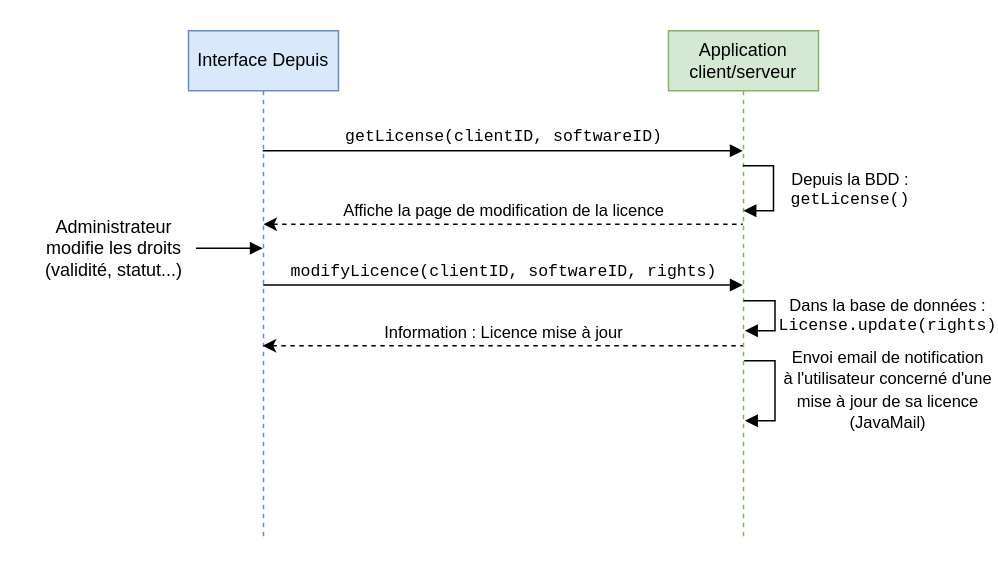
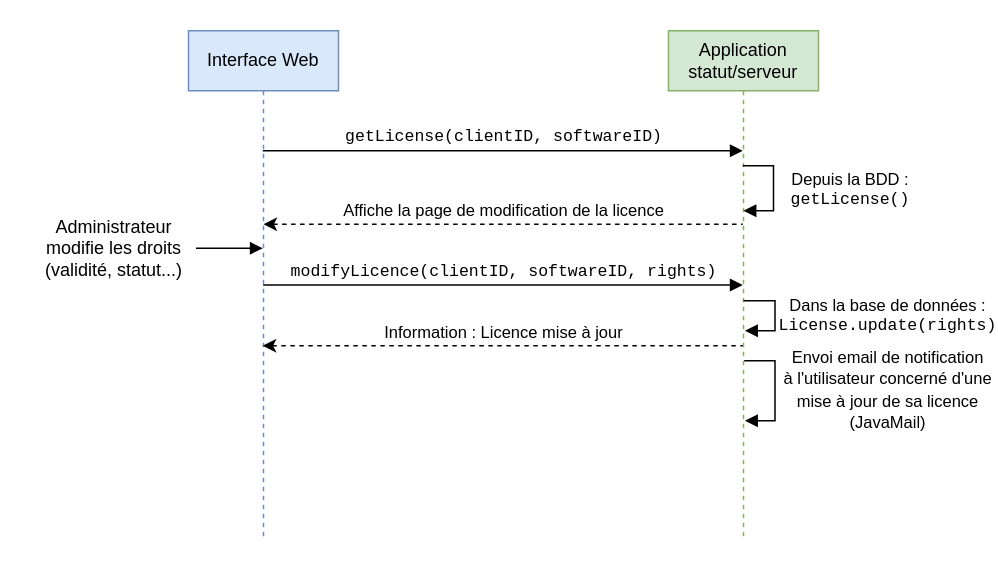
(263, 61) -> (263, 61)
(743, 61) -> (743, 61)
